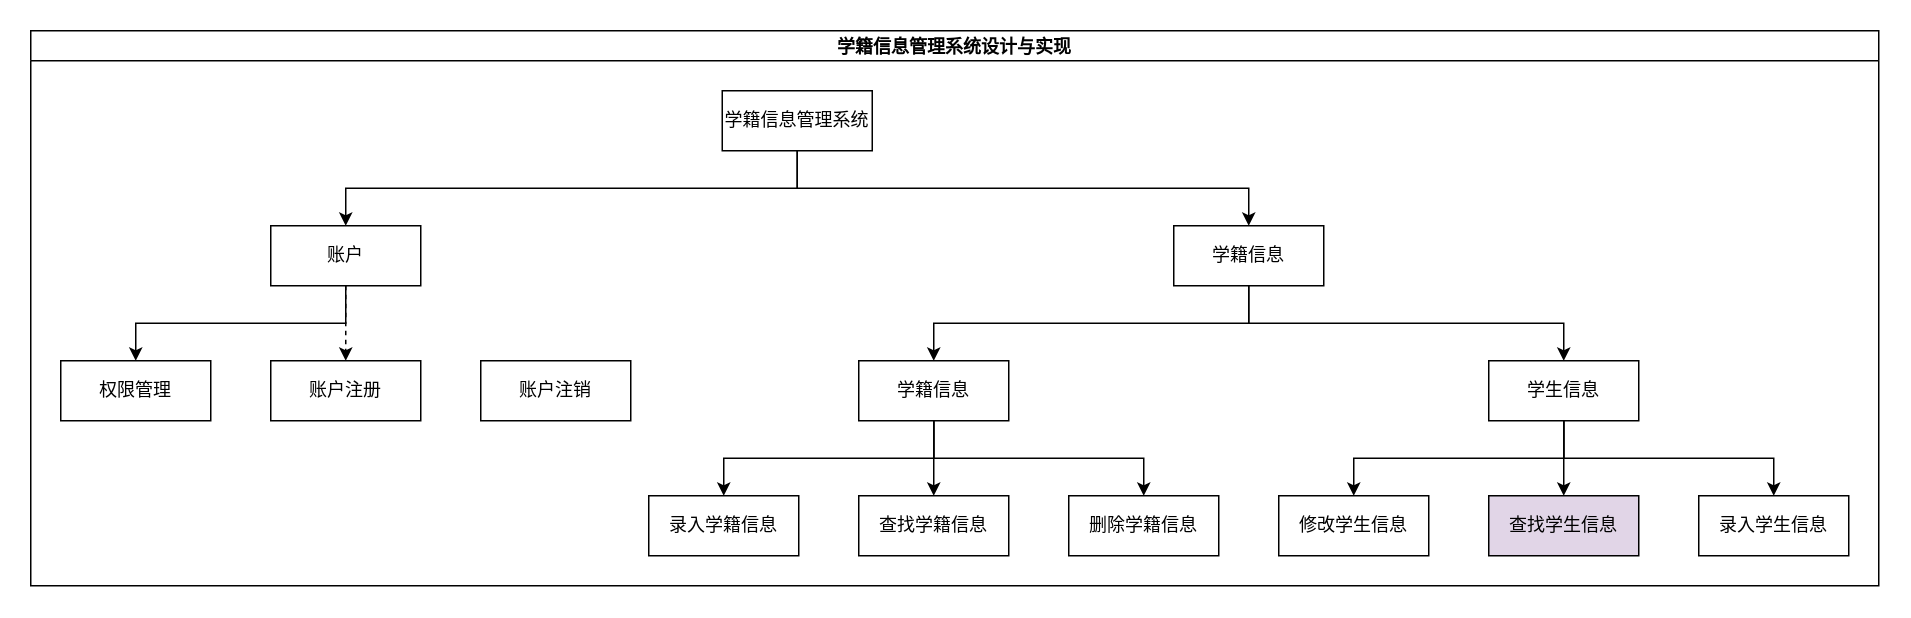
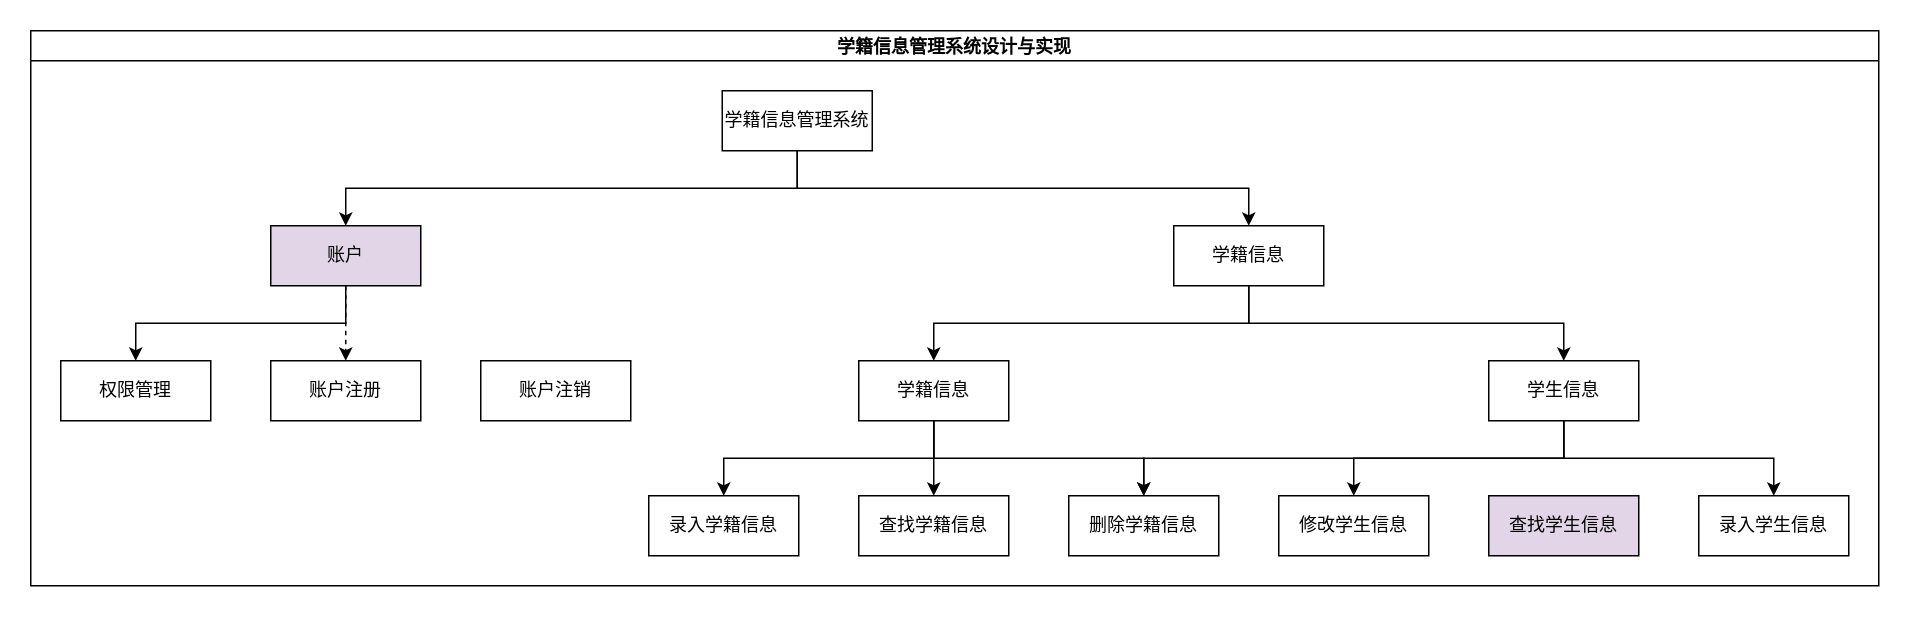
(346, 256) -> (346, 256)
(1564, 474) -> (1249, 458)
